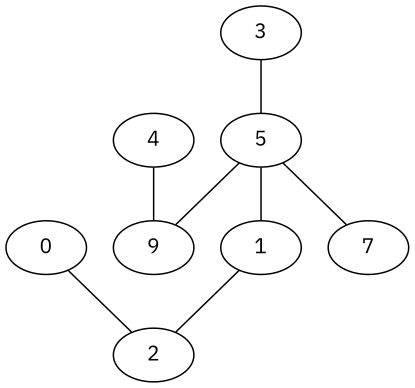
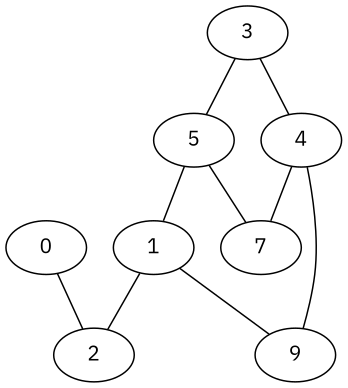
none -> (275, 87)
(208, 194) -> (224, 301)
none -> (281, 194)
